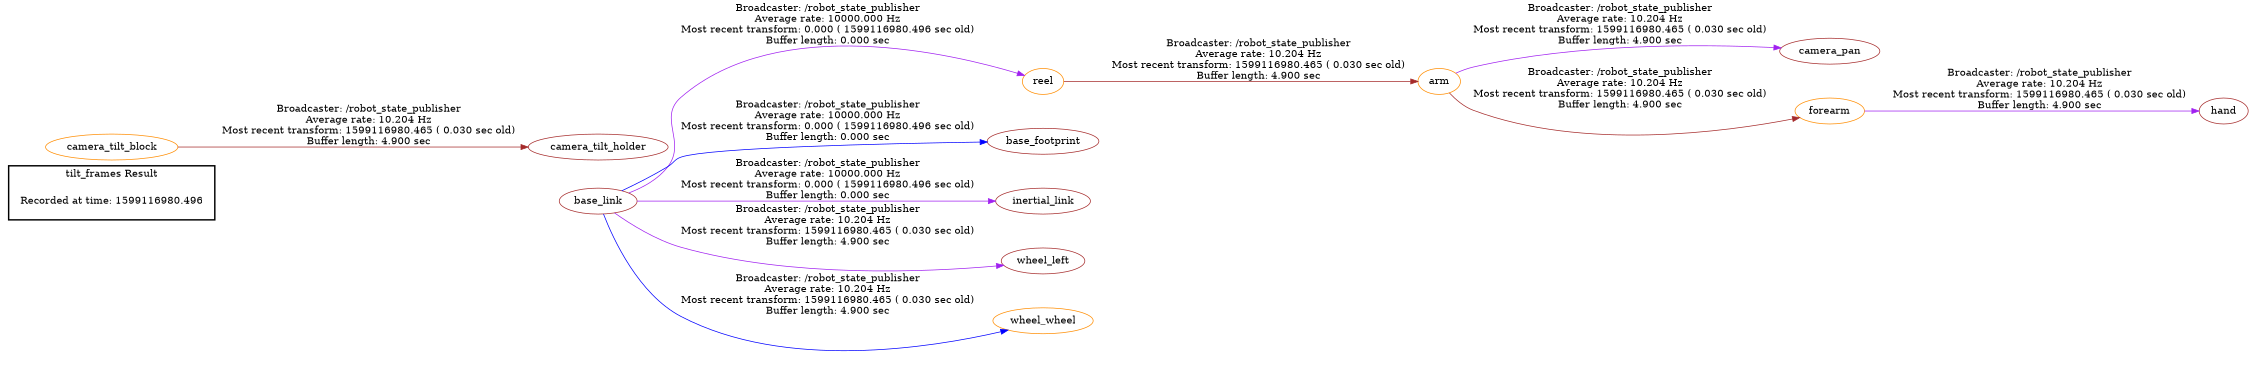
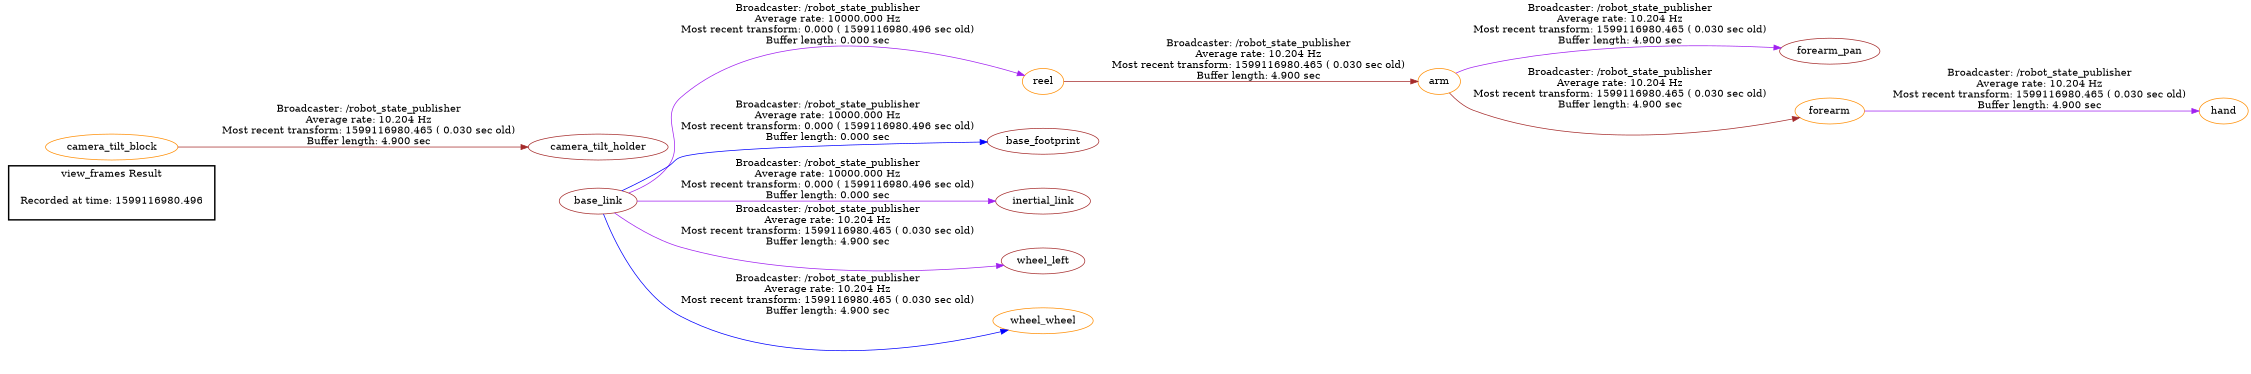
(1830, 51) -> (1830, 51)
(2224, 111) -> (2224, 111)
(112, 174) -> (112, 174)
